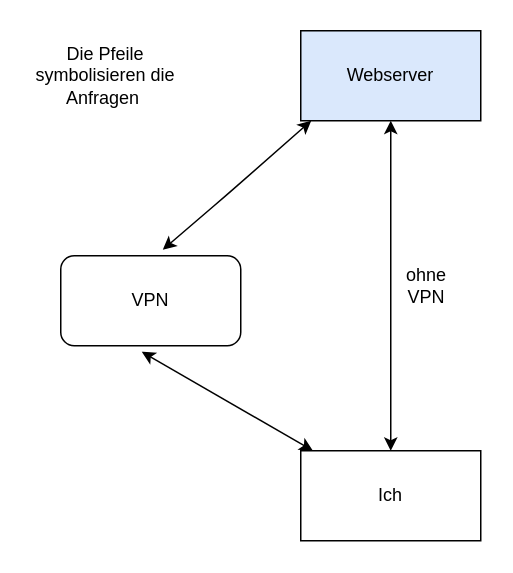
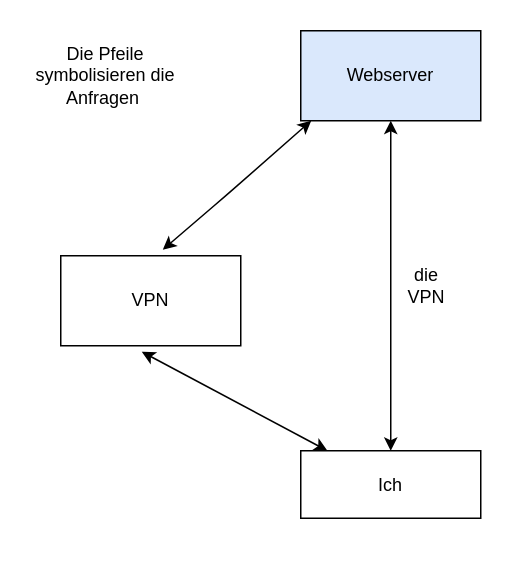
(427, 286) -> (427, 286)
(151, 301) -> (151, 301)
(391, 496) -> (391, 485)
